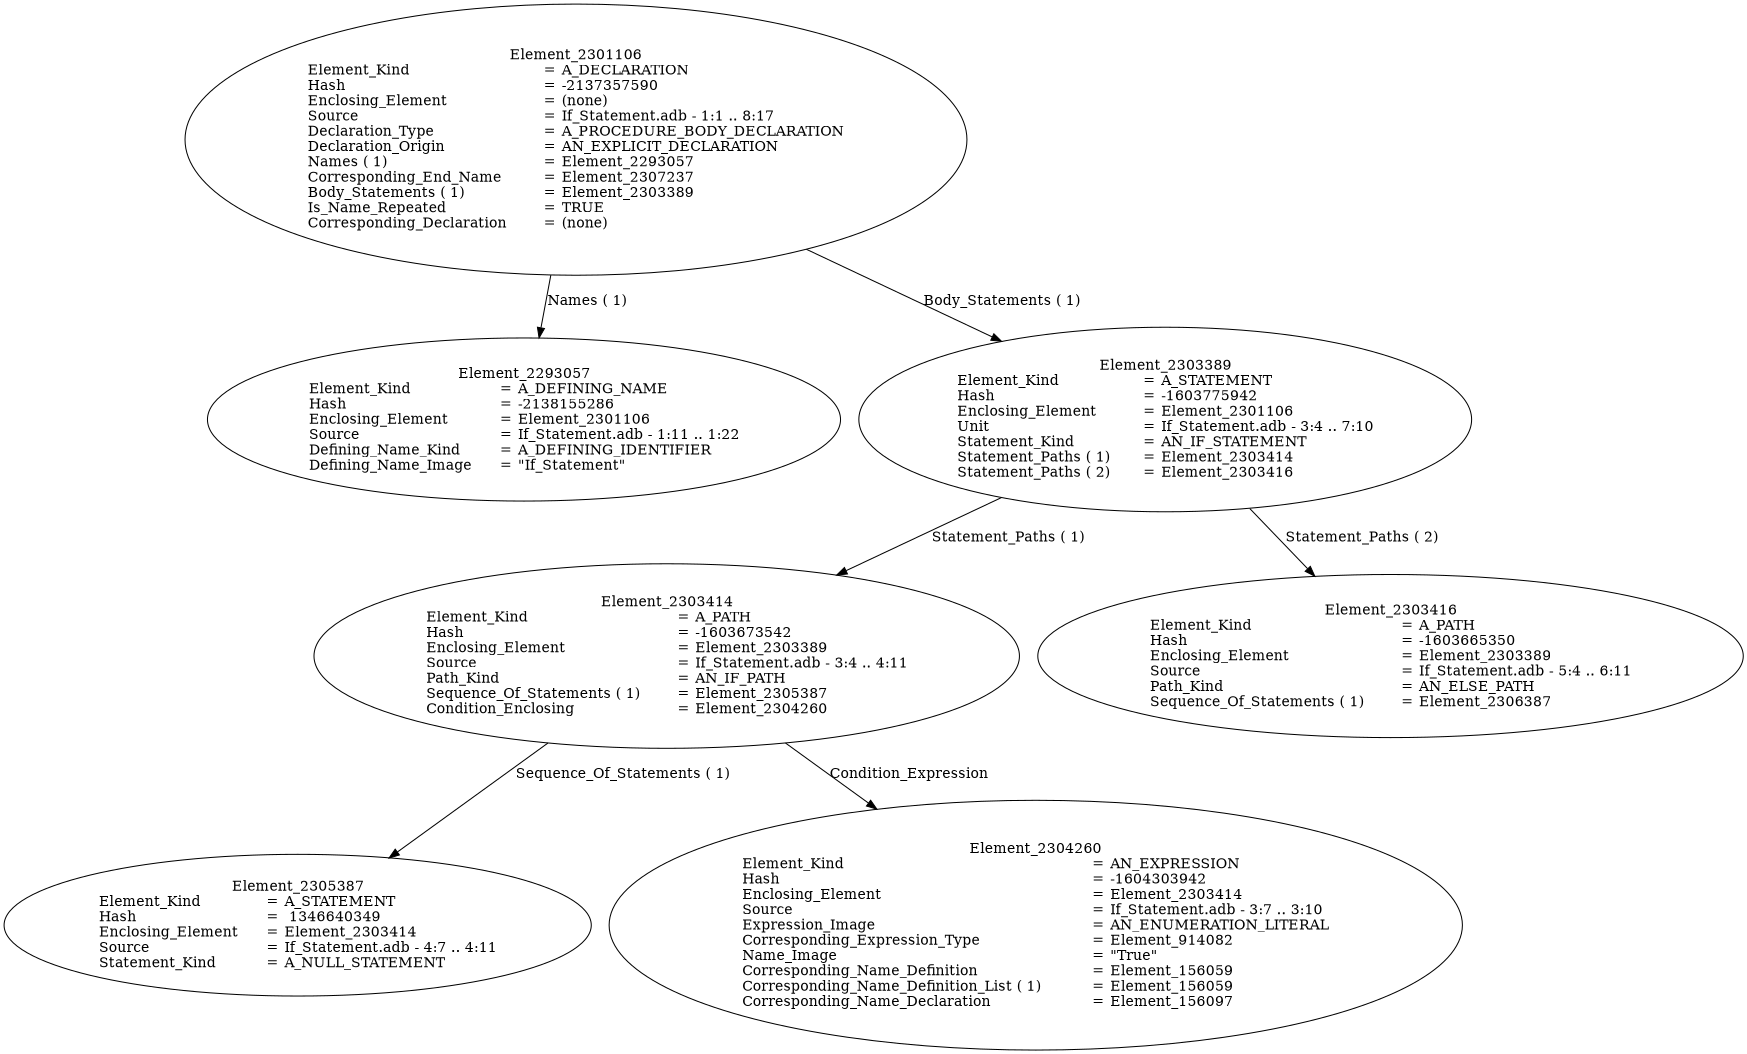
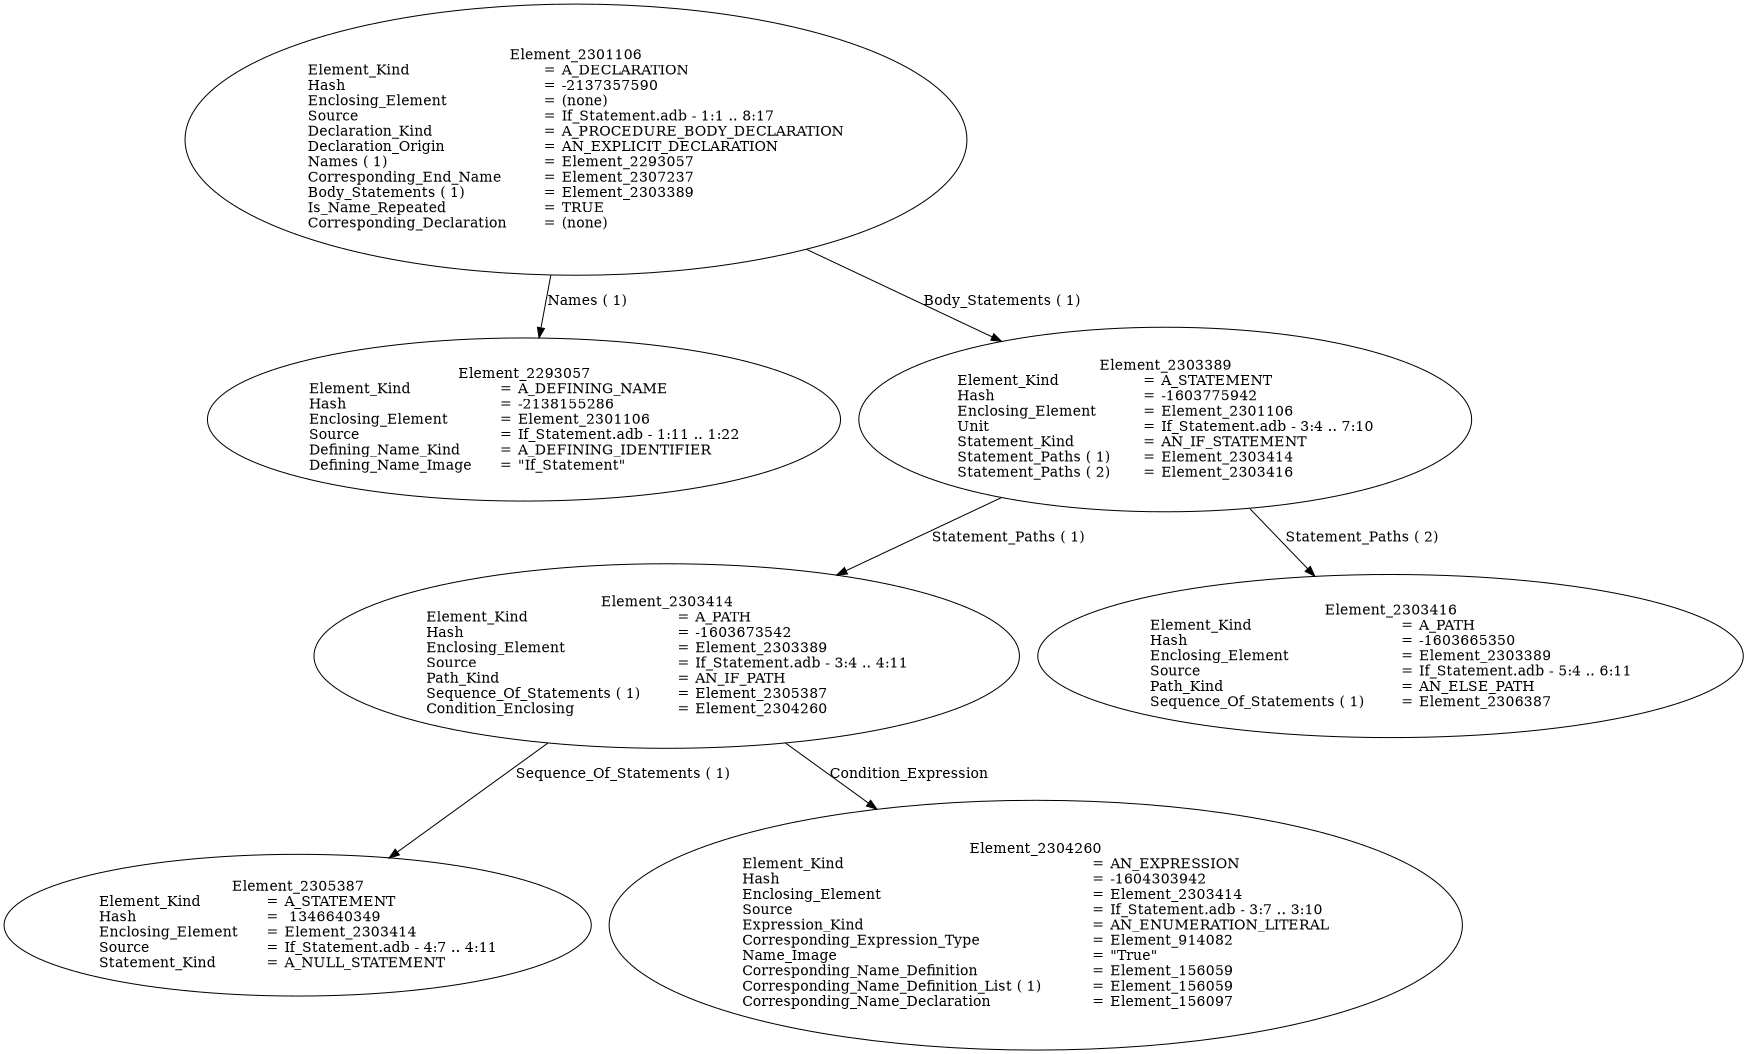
(383, 131) -> (382, 131)
(818, 925) -> (813, 925)
